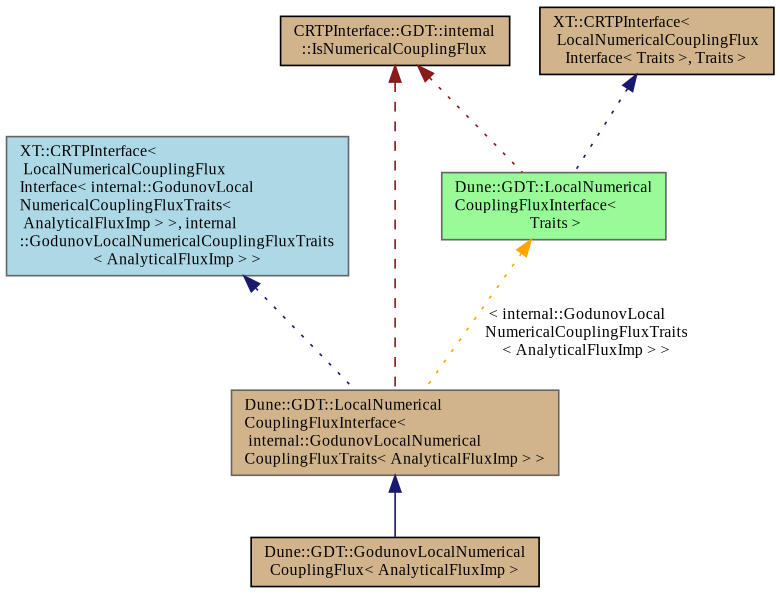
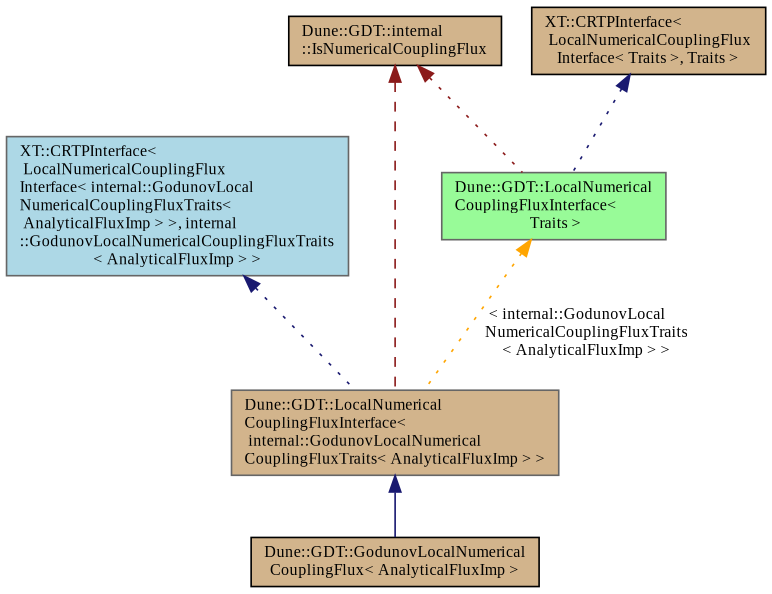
(395, 41) -> (395, 41)
